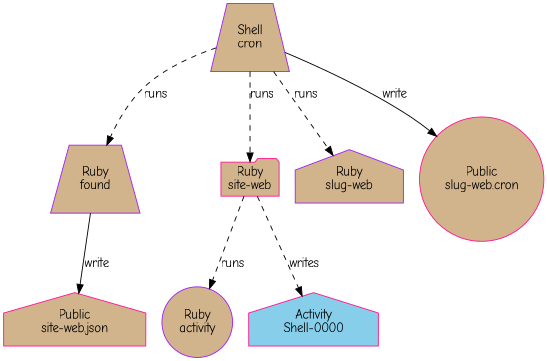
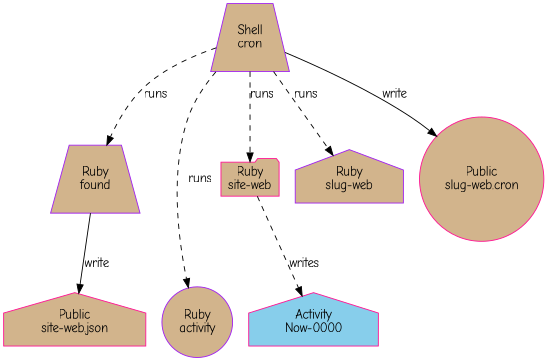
(228, 238) -> (178, 171)
(314, 322) -> (314, 322)
